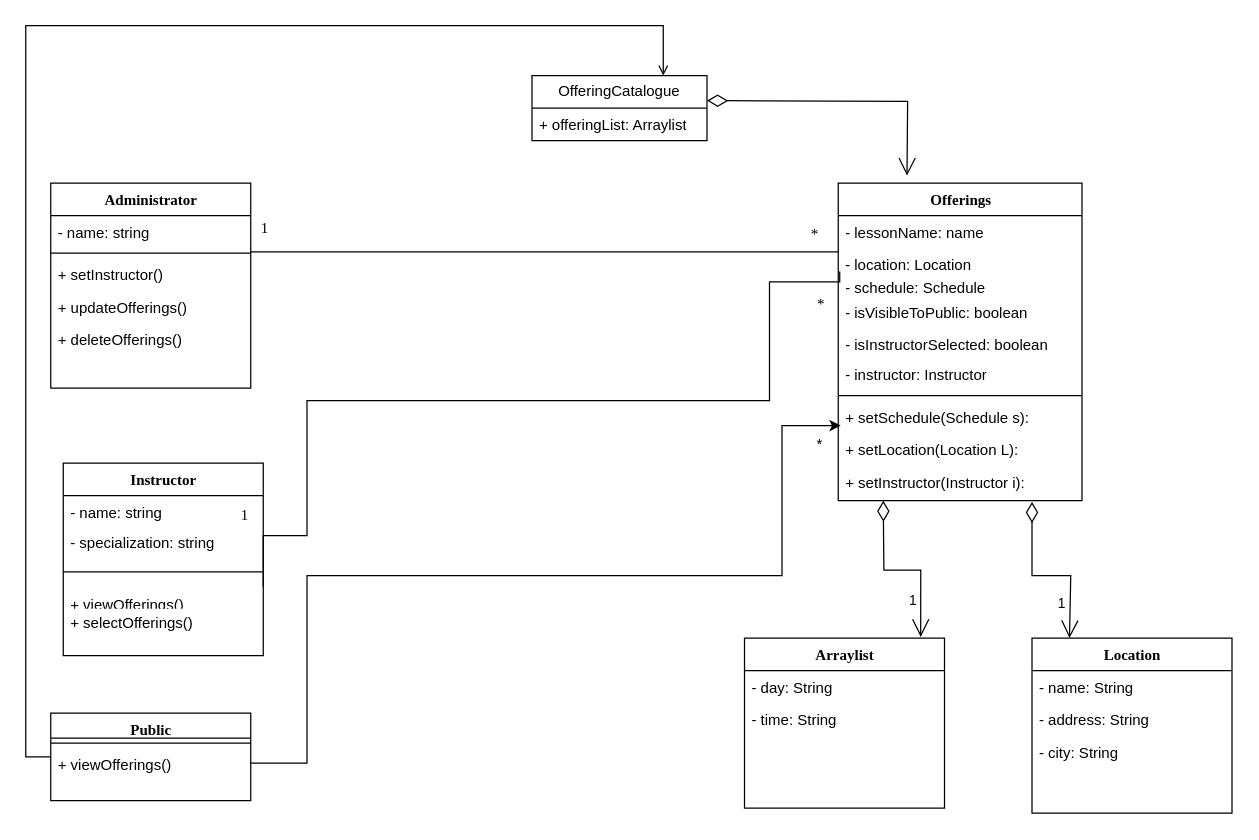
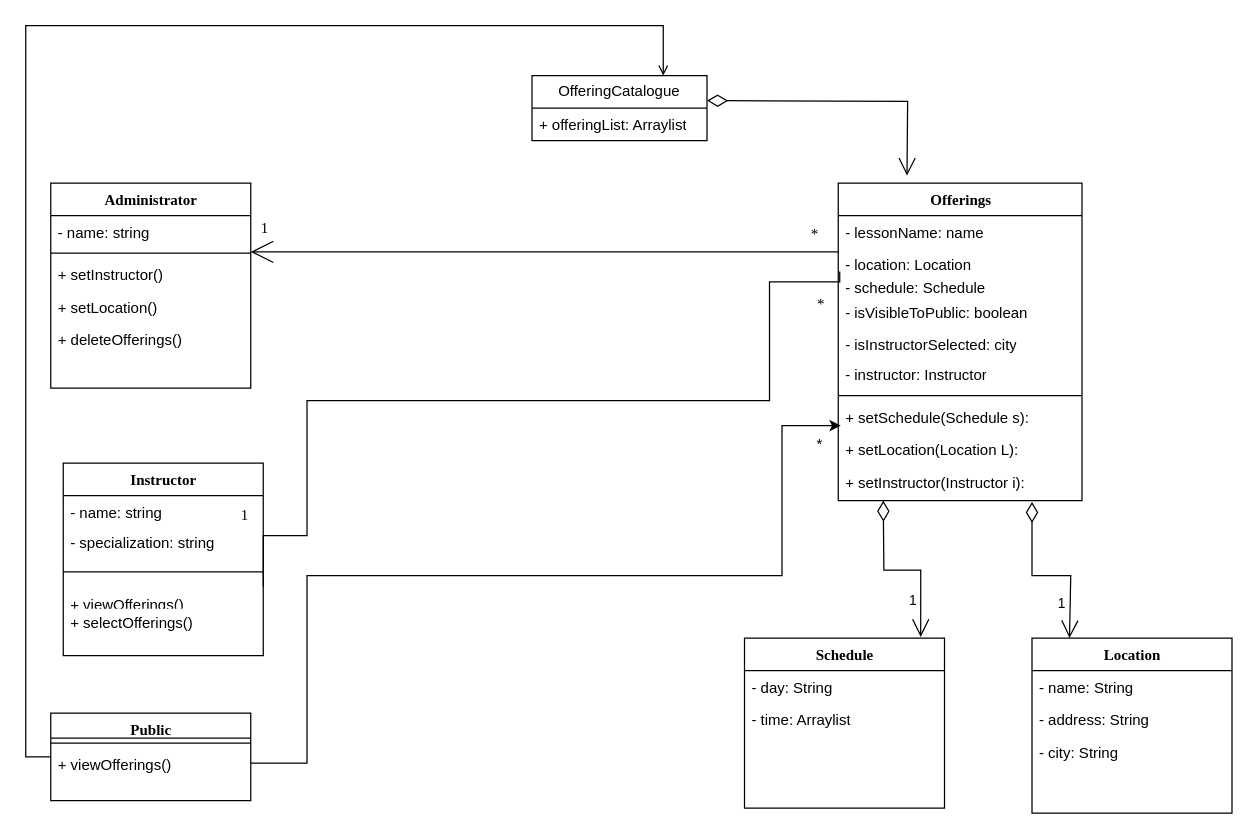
(256, 252) -> (257, 252)
(134, 308) -> (117, 308)
(961, 355) -> (952, 346)
(845, 656) -> (845, 656)
(801, 721) -> (812, 721)
